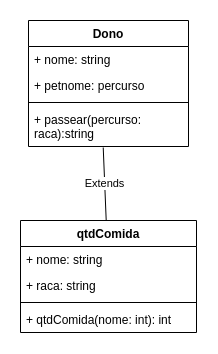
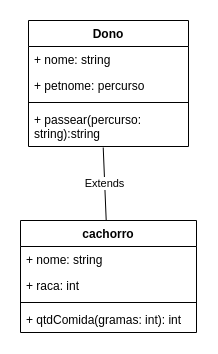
(110, 128) -> (110, 128)
(109, 235) -> (109, 235)
(67, 287) -> (57, 287)
(105, 321) -> (110, 328)
